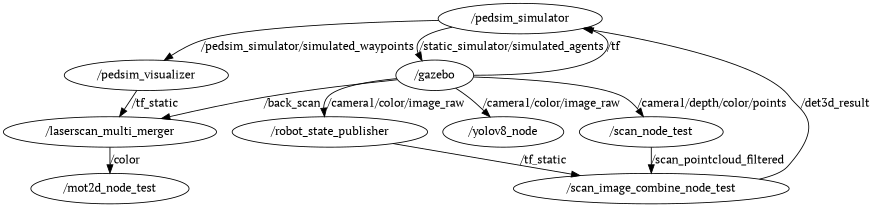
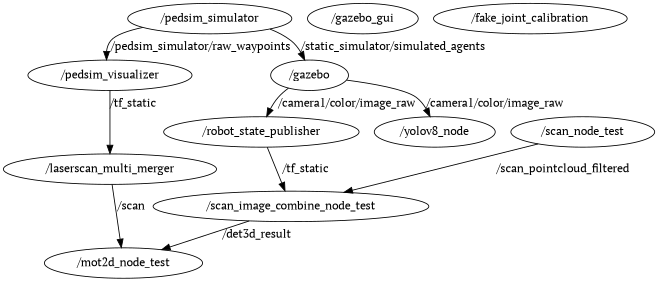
none -> (363, 19)
none -> (530, 19)
(308, 47) -> (201, 47)
(556, 70) -> none
(749, 70) -> (209, 234)
(559, 83) -> none
(283, 94) -> none
(125, 160) -> (132, 206)
